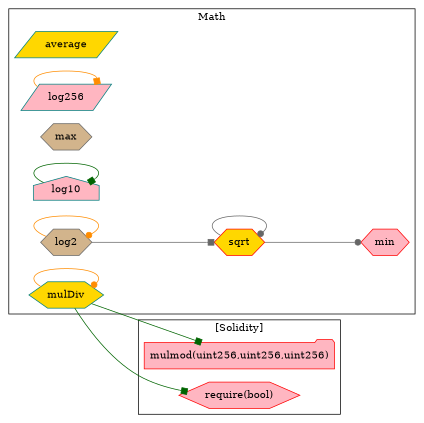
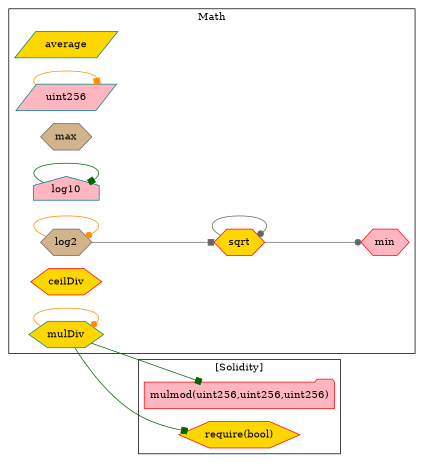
(66, 97) -> (66, 97)
none -> (66, 282)
(239, 395) -> (239, 435)
